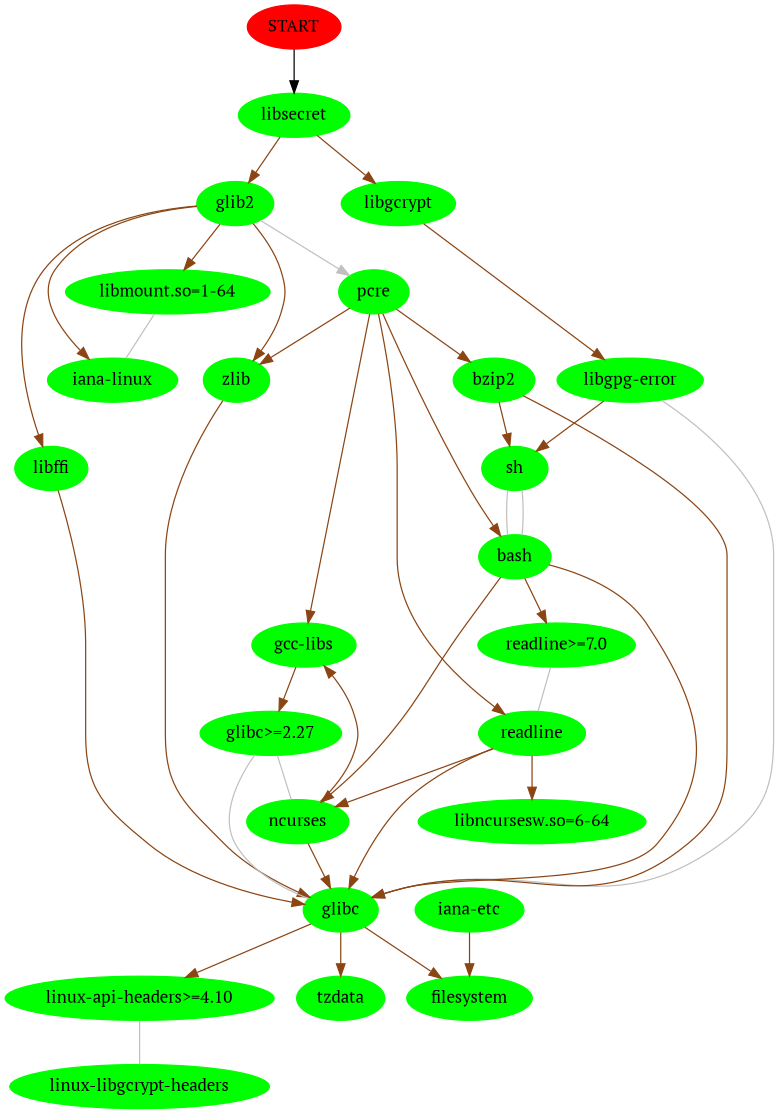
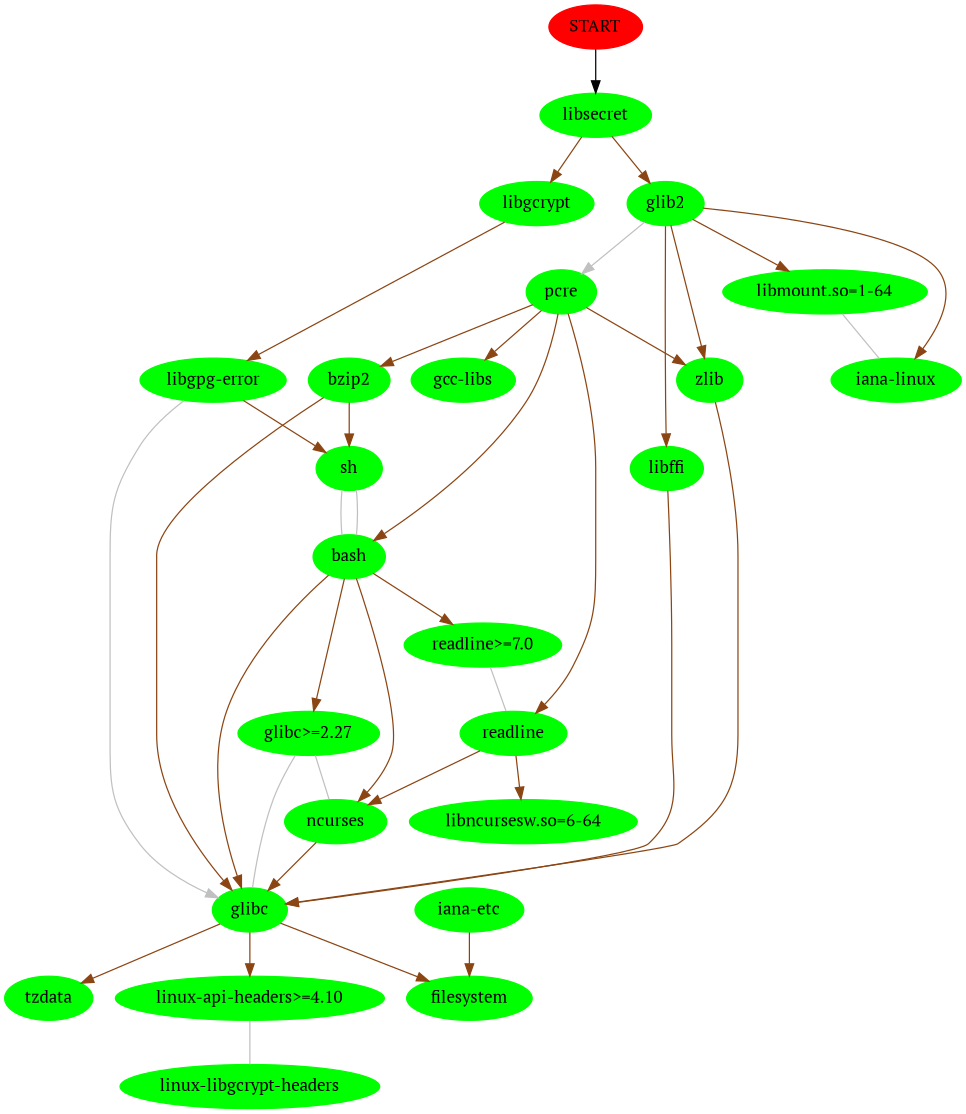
(290, 683) -> (330, 639)
(357, 741) -> none
(409, 798) -> none
